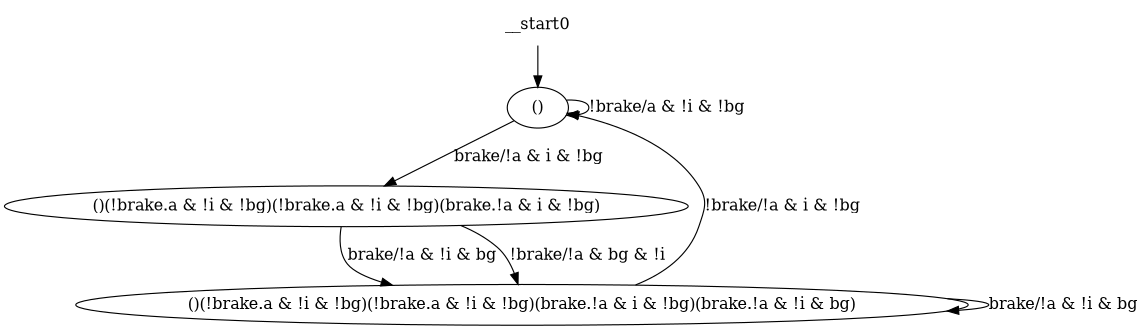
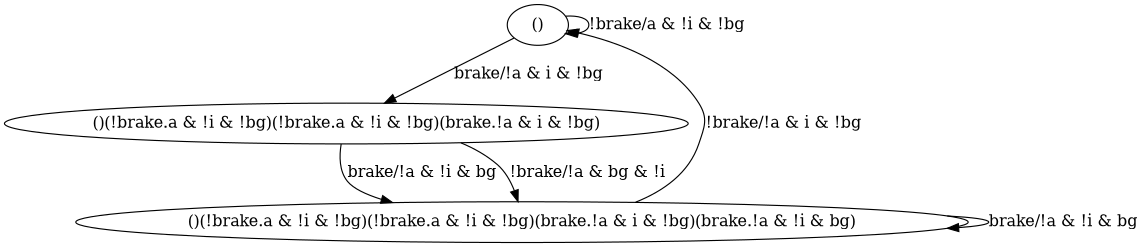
(538, 25) -> none
